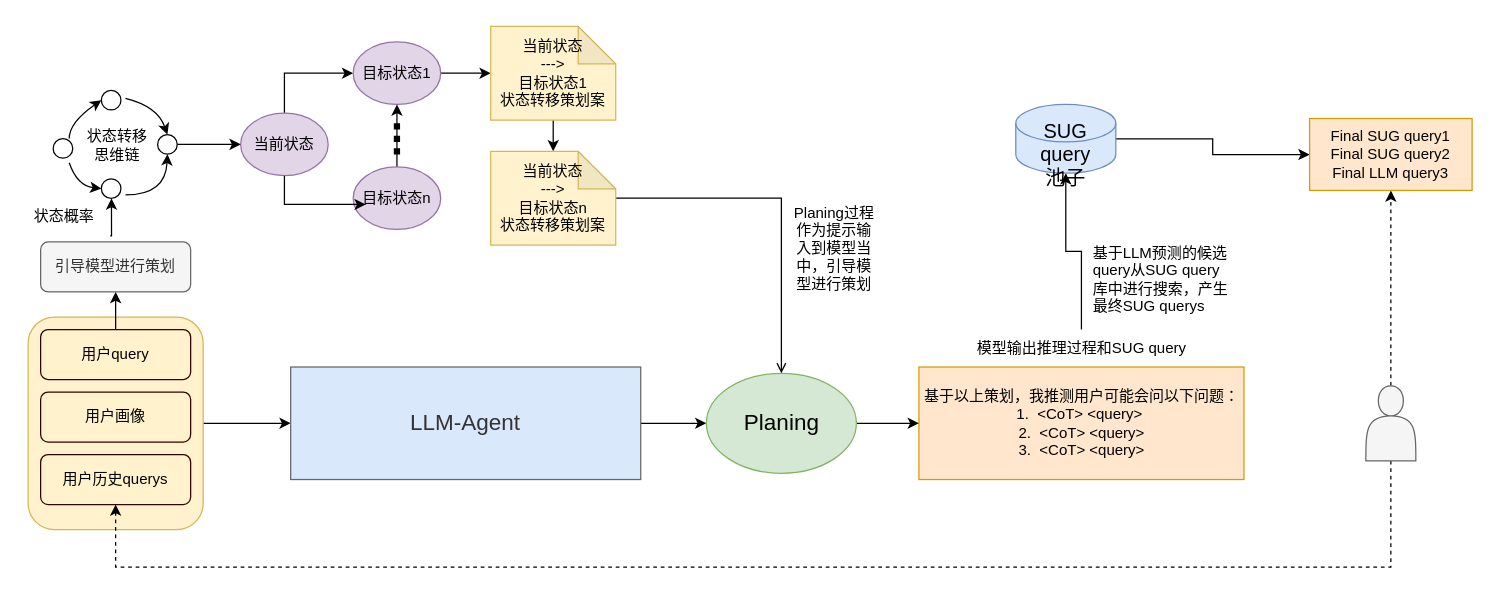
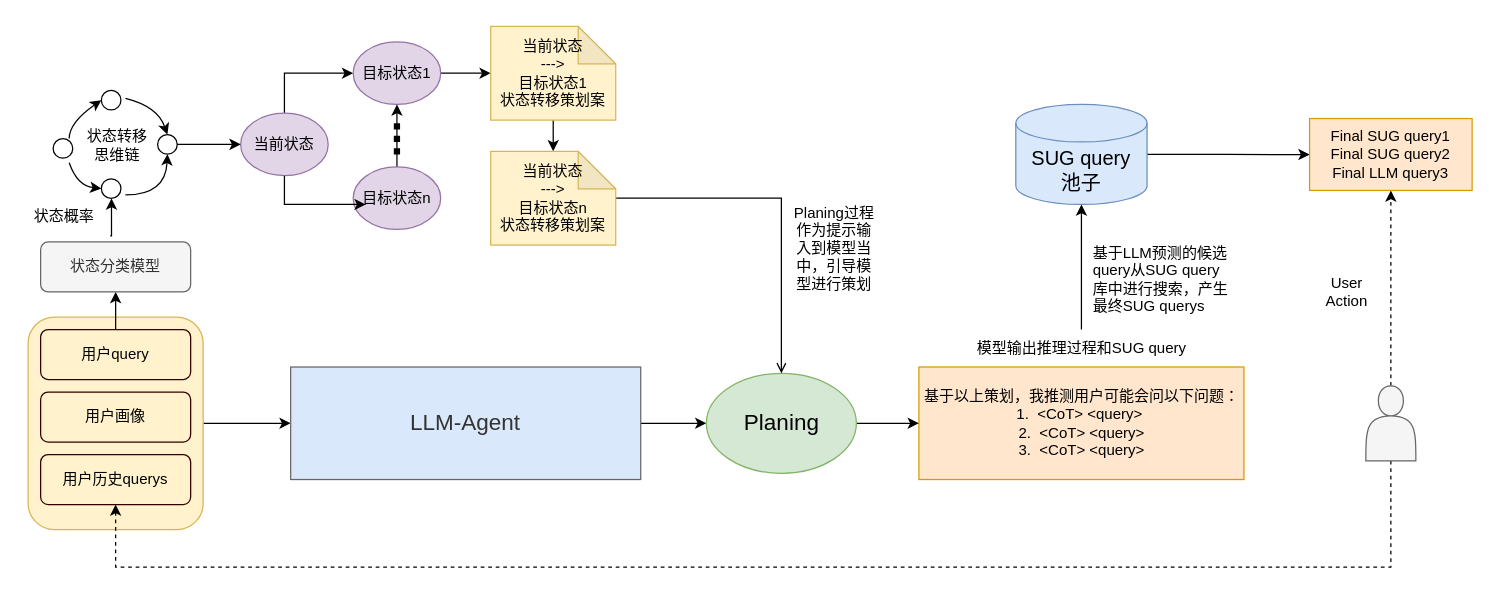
(1066, 139) -> (1081, 154)
(116, 267) -> (116, 267)
none -> (1347, 292)
